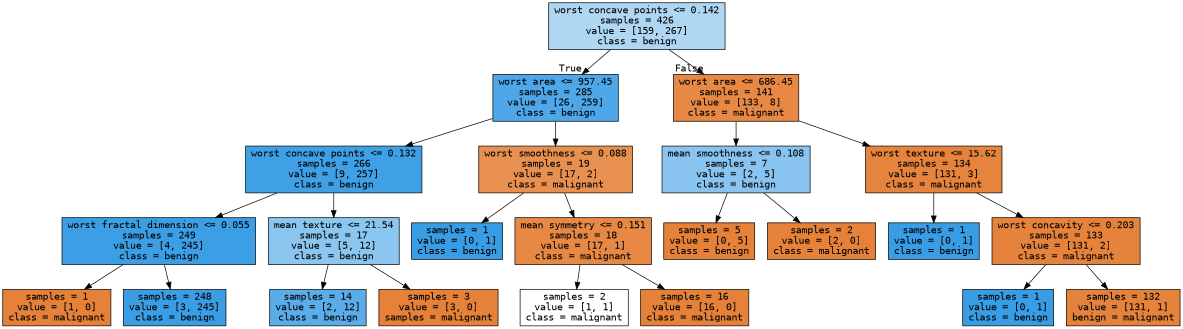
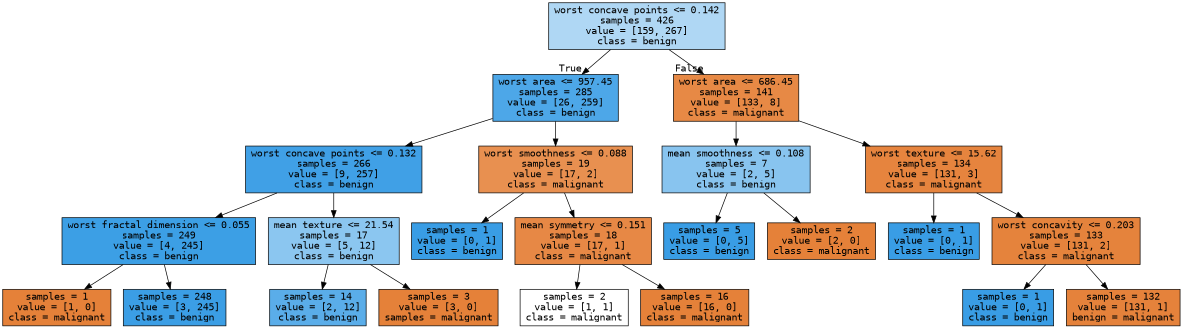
(709, 241) -> (709, 241)
